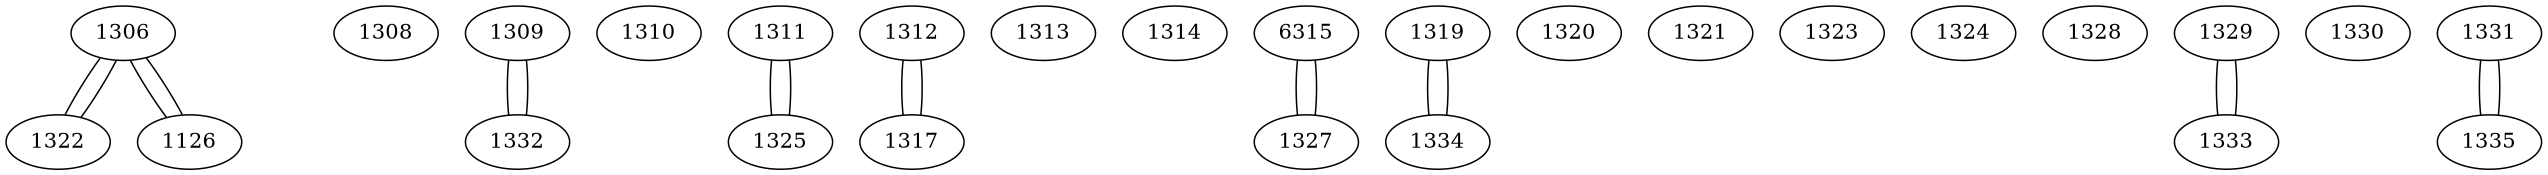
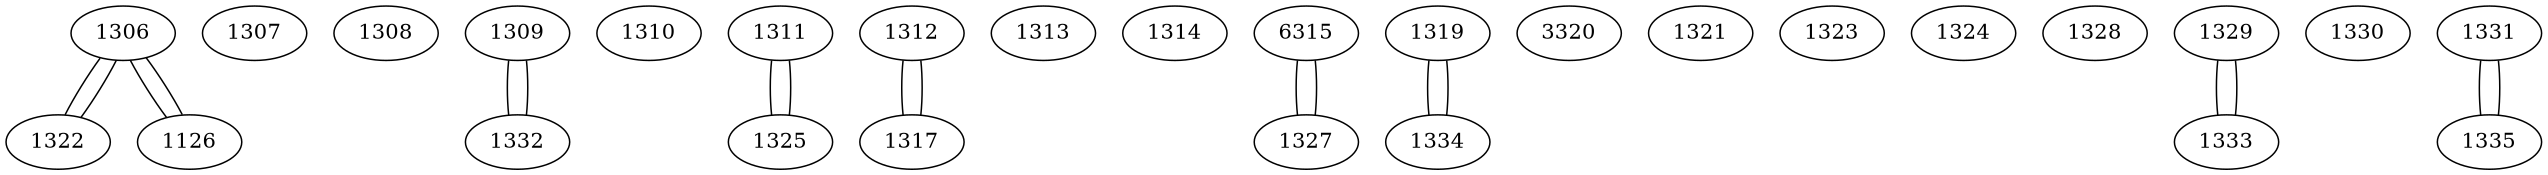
none -> (255, 33)
(1569, 33) -> (1569, 33)
